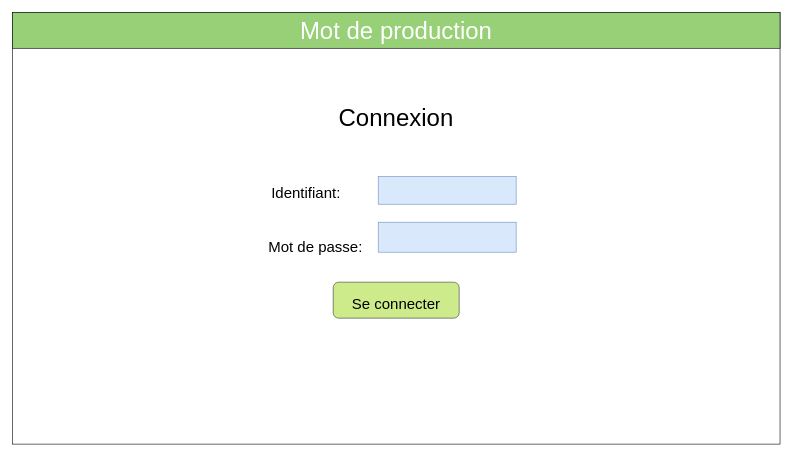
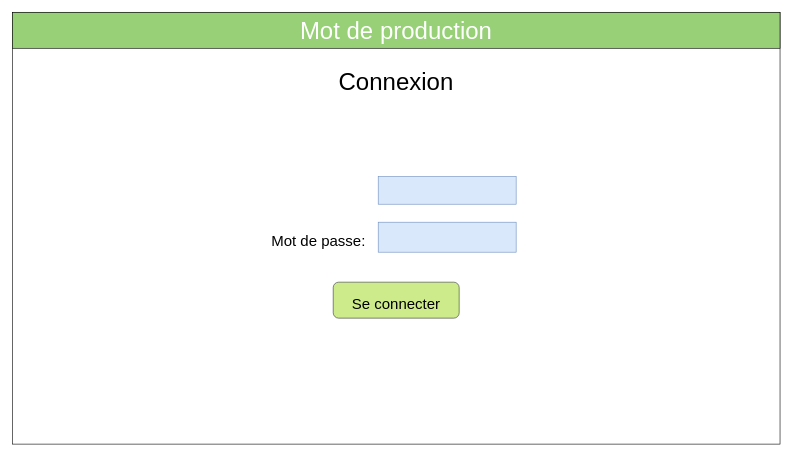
(396, 117) -> (396, 81)
(312, 189) -> none
(315, 243) -> (318, 237)
